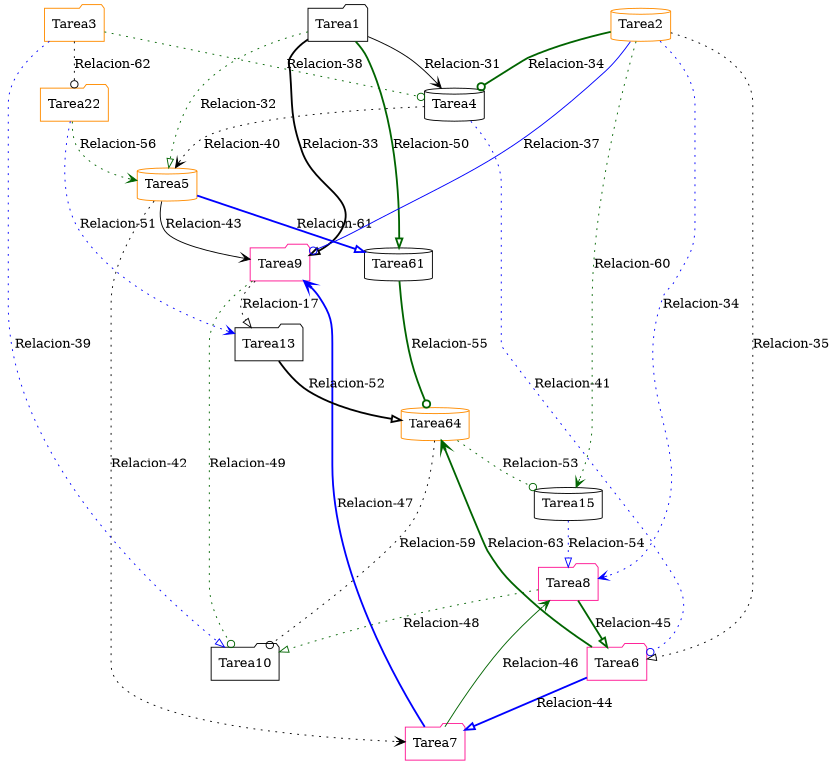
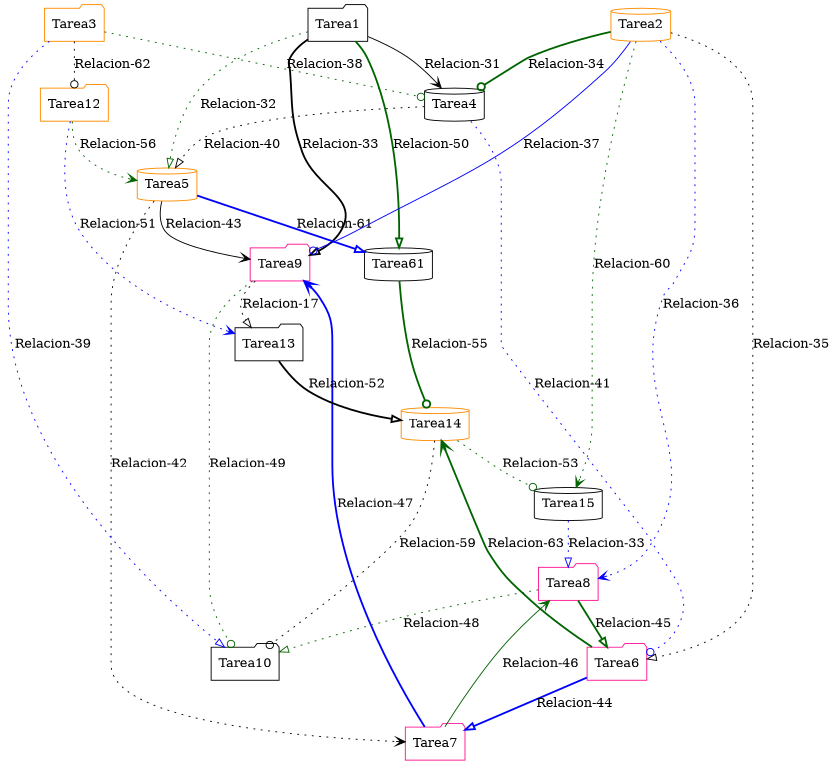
(74, 105) -> (74, 105)
(303, 116) -> (303, 116)
(701, 304) -> (701, 304)
(435, 424) -> (435, 424)
(607, 544) -> (607, 544)
